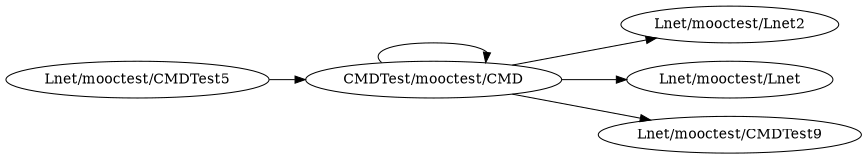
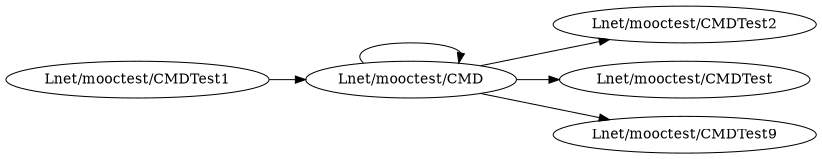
(730, 24) -> (685, 24)
(137, 80) -> (137, 80)
(434, 80) -> (411, 80)
(730, 80) -> (685, 80)
